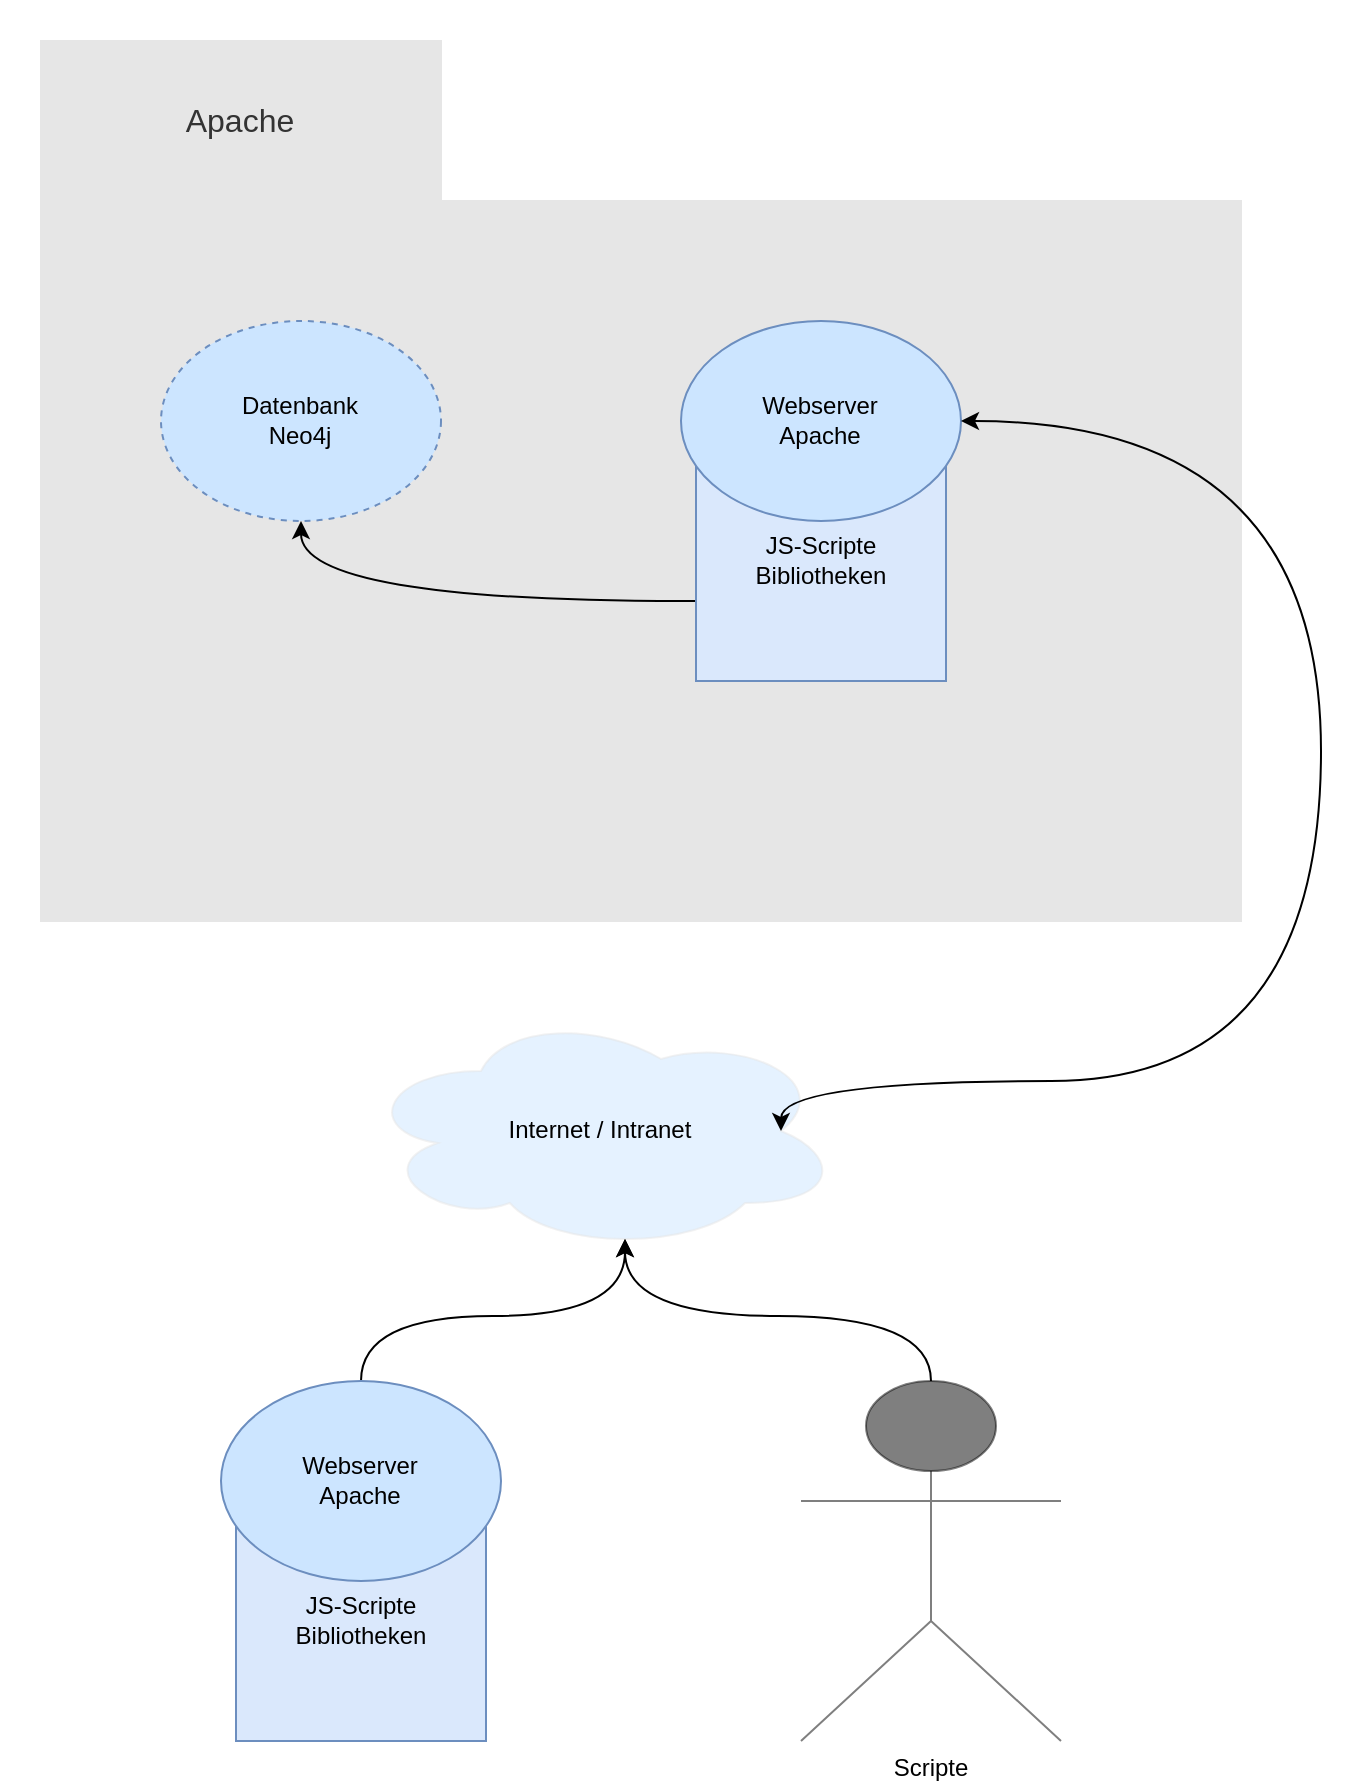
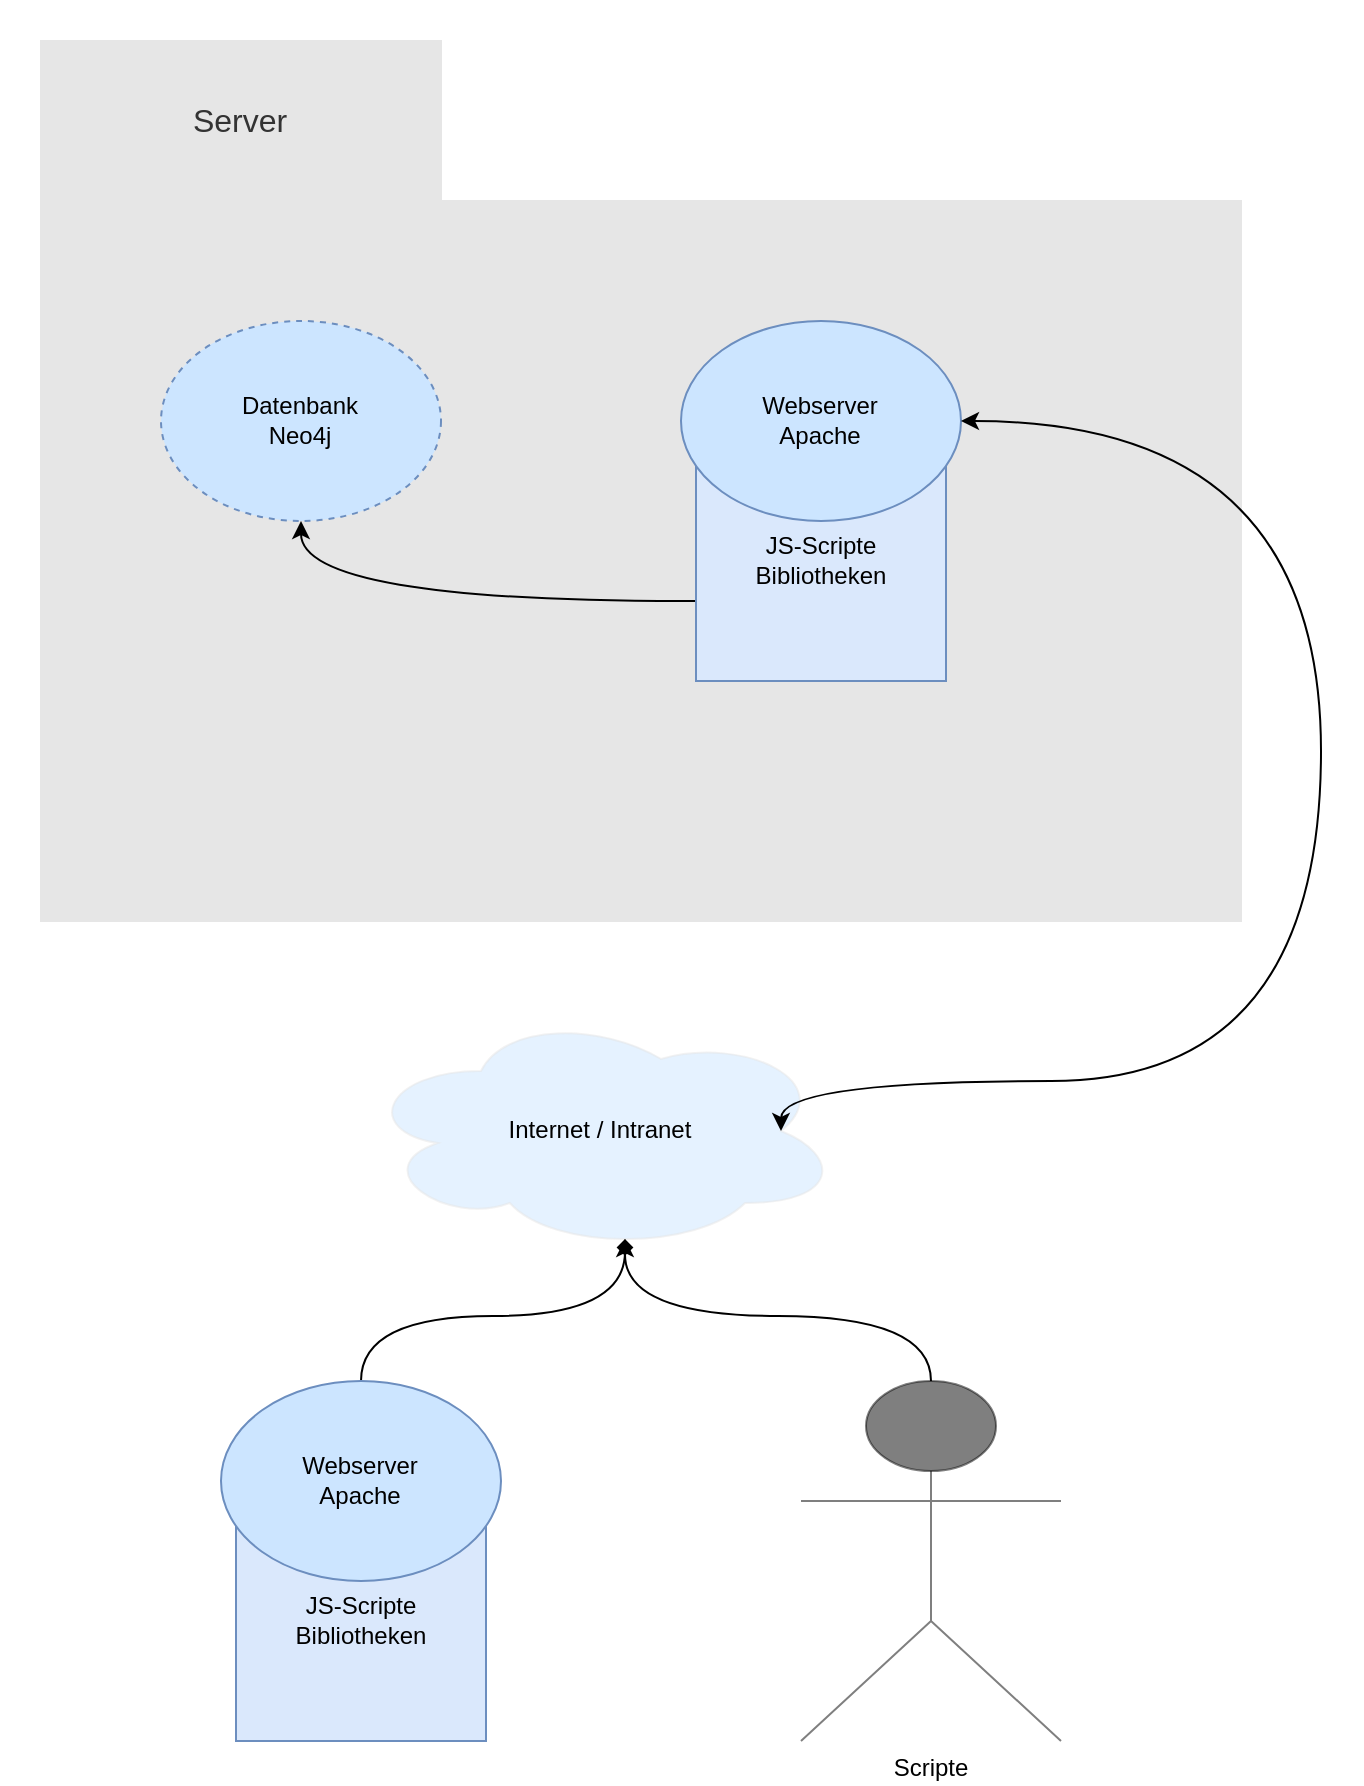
(241, 121) -> (241, 121)
(647, 1291) -> (647, 1292)
